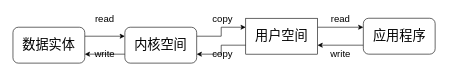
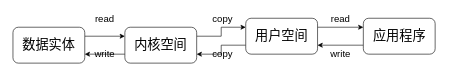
(282, 36) -> (282, 36)
